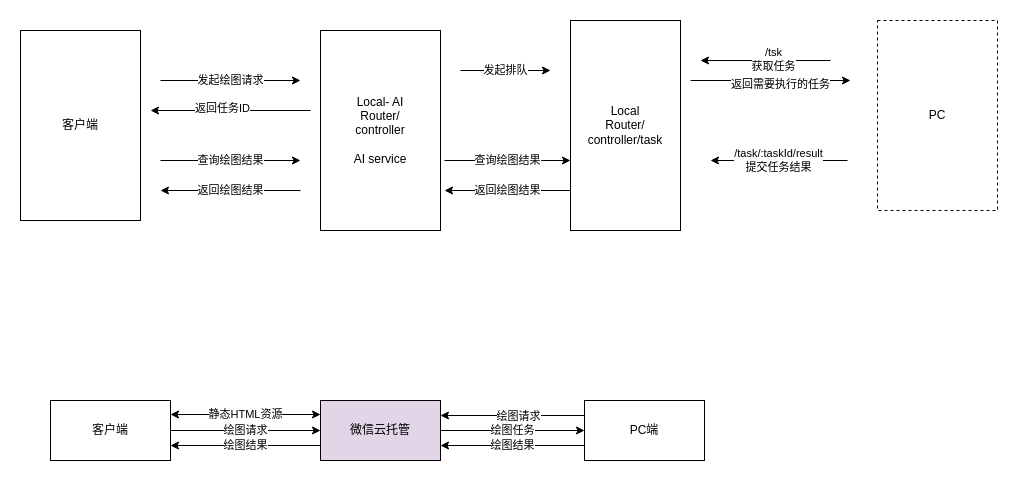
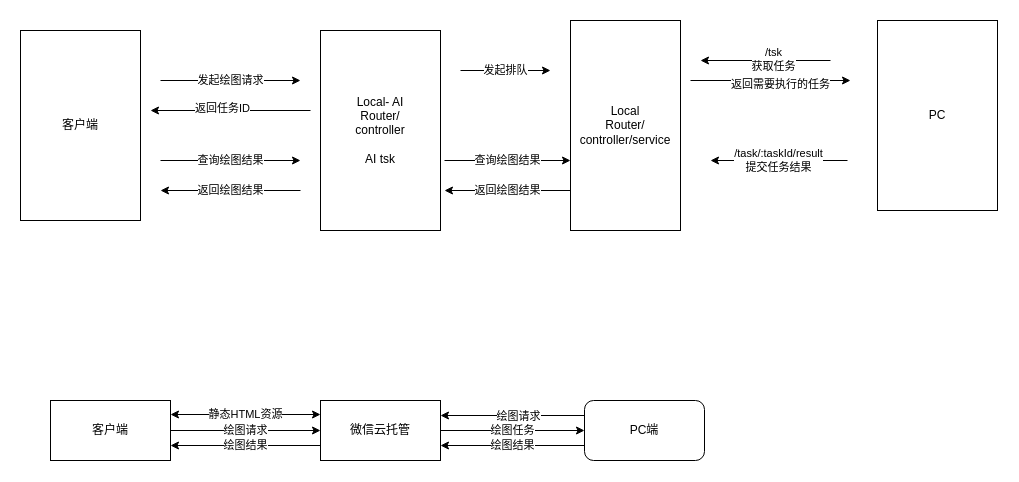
(938, 116) -> (938, 116)
(626, 126) -> (626, 126)
(381, 131) -> (381, 131)
(381, 431) -> (381, 431)
(645, 431) -> (645, 431)
